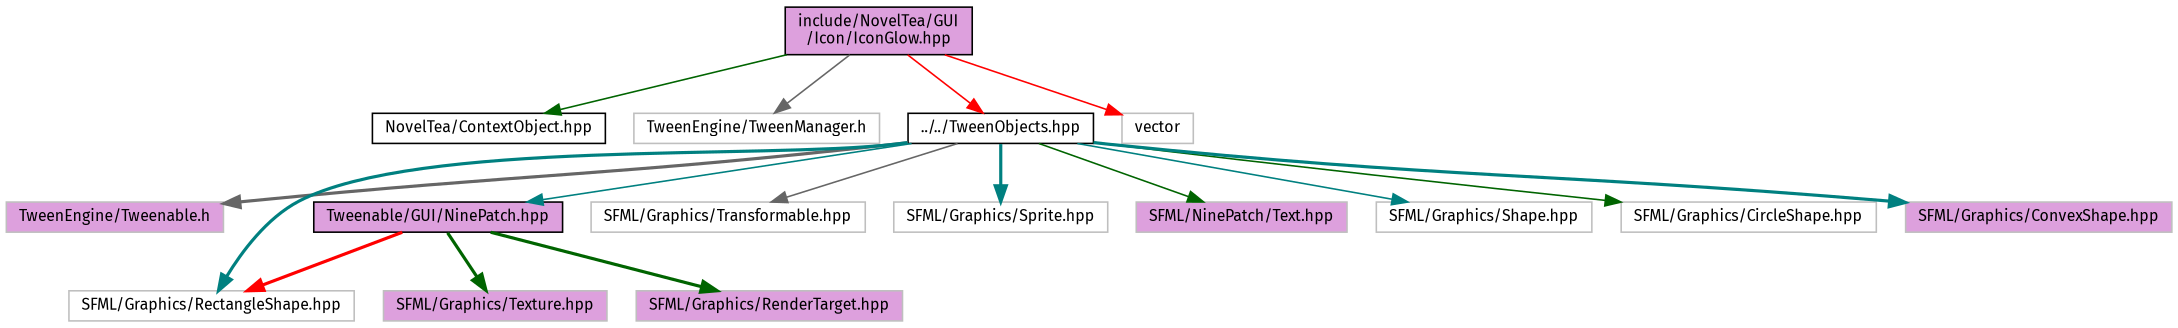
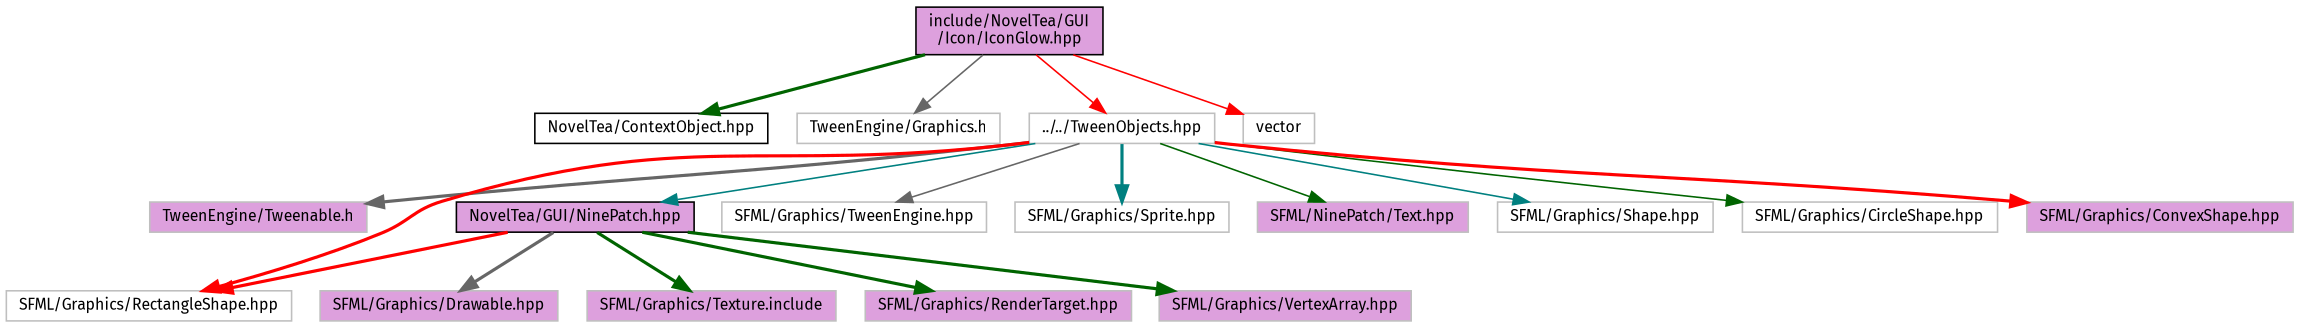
(673, 82) -> (822, 82)
(757, 128) -> (899, 128)
(1001, 128) -> (1122, 128)
(548, 158) -> (614, 164)
(1491, 175) -> (1612, 175)
(438, 217) -> (575, 217)
(728, 217) -> (854, 217)
none -> (439, 306)
(495, 306) -> (712, 306)
none -> (1285, 306)
